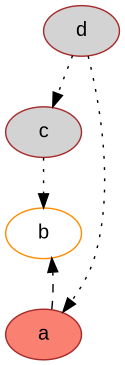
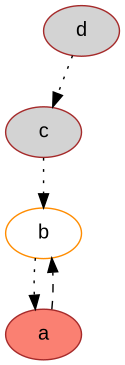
(104, 181) -> (34, 277)
